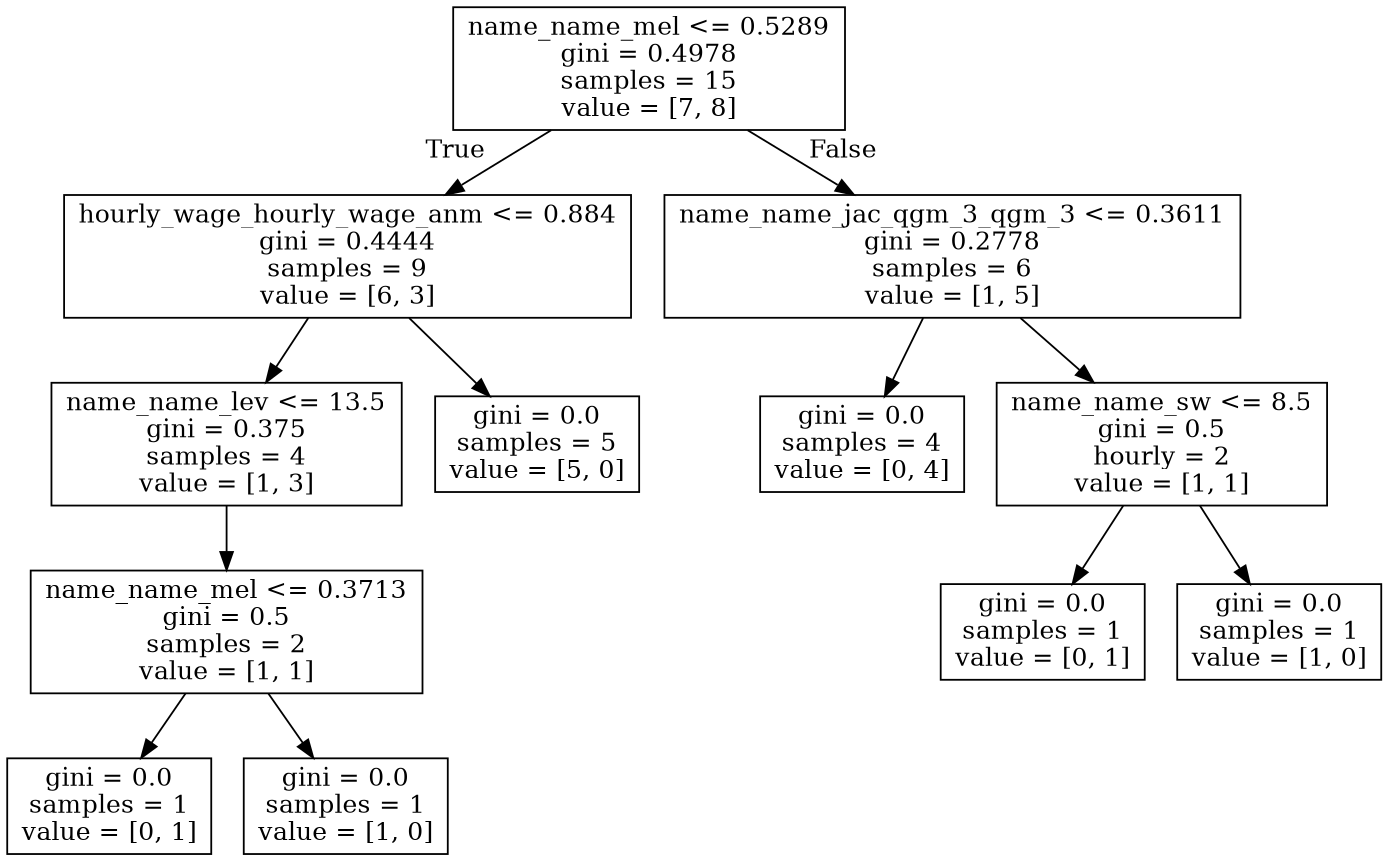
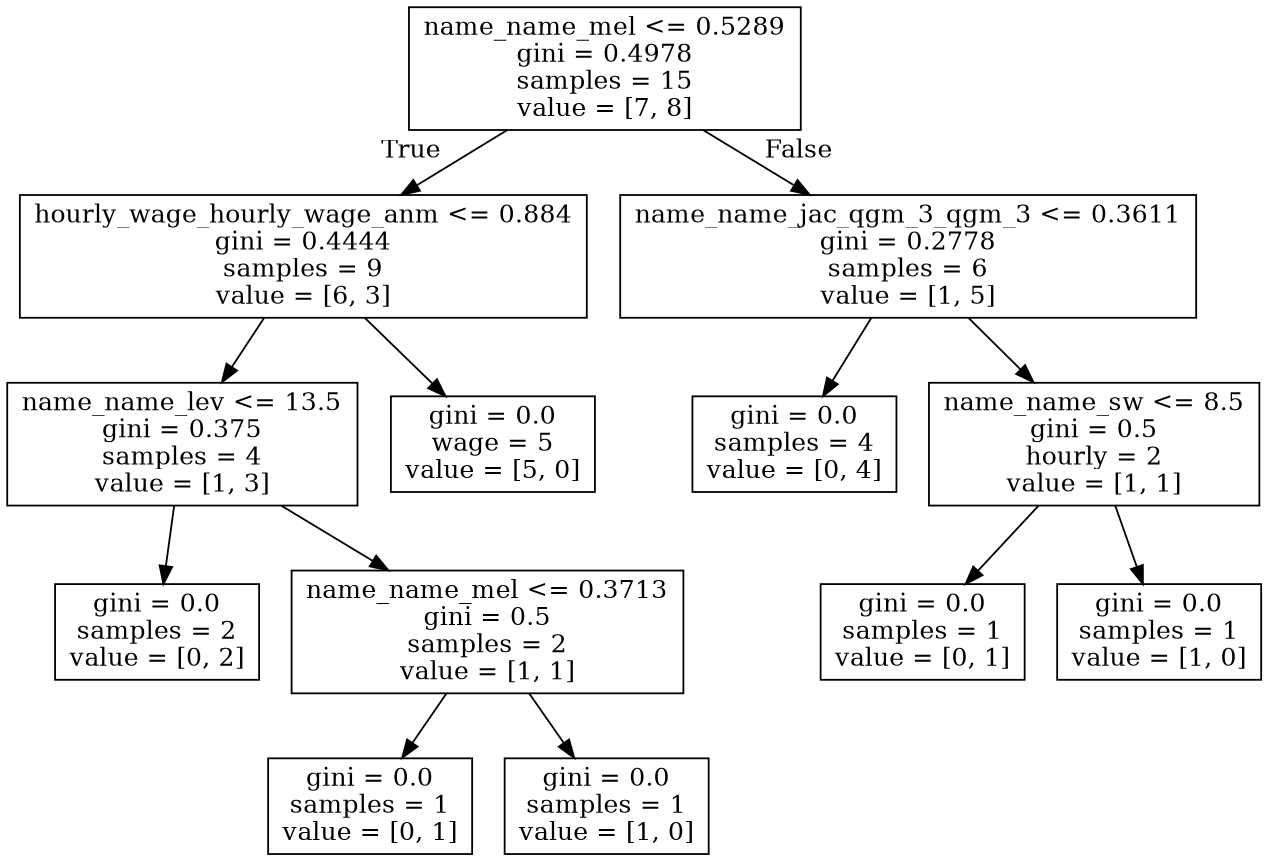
(537, 444) -> (493, 444)
none -> (157, 632)
